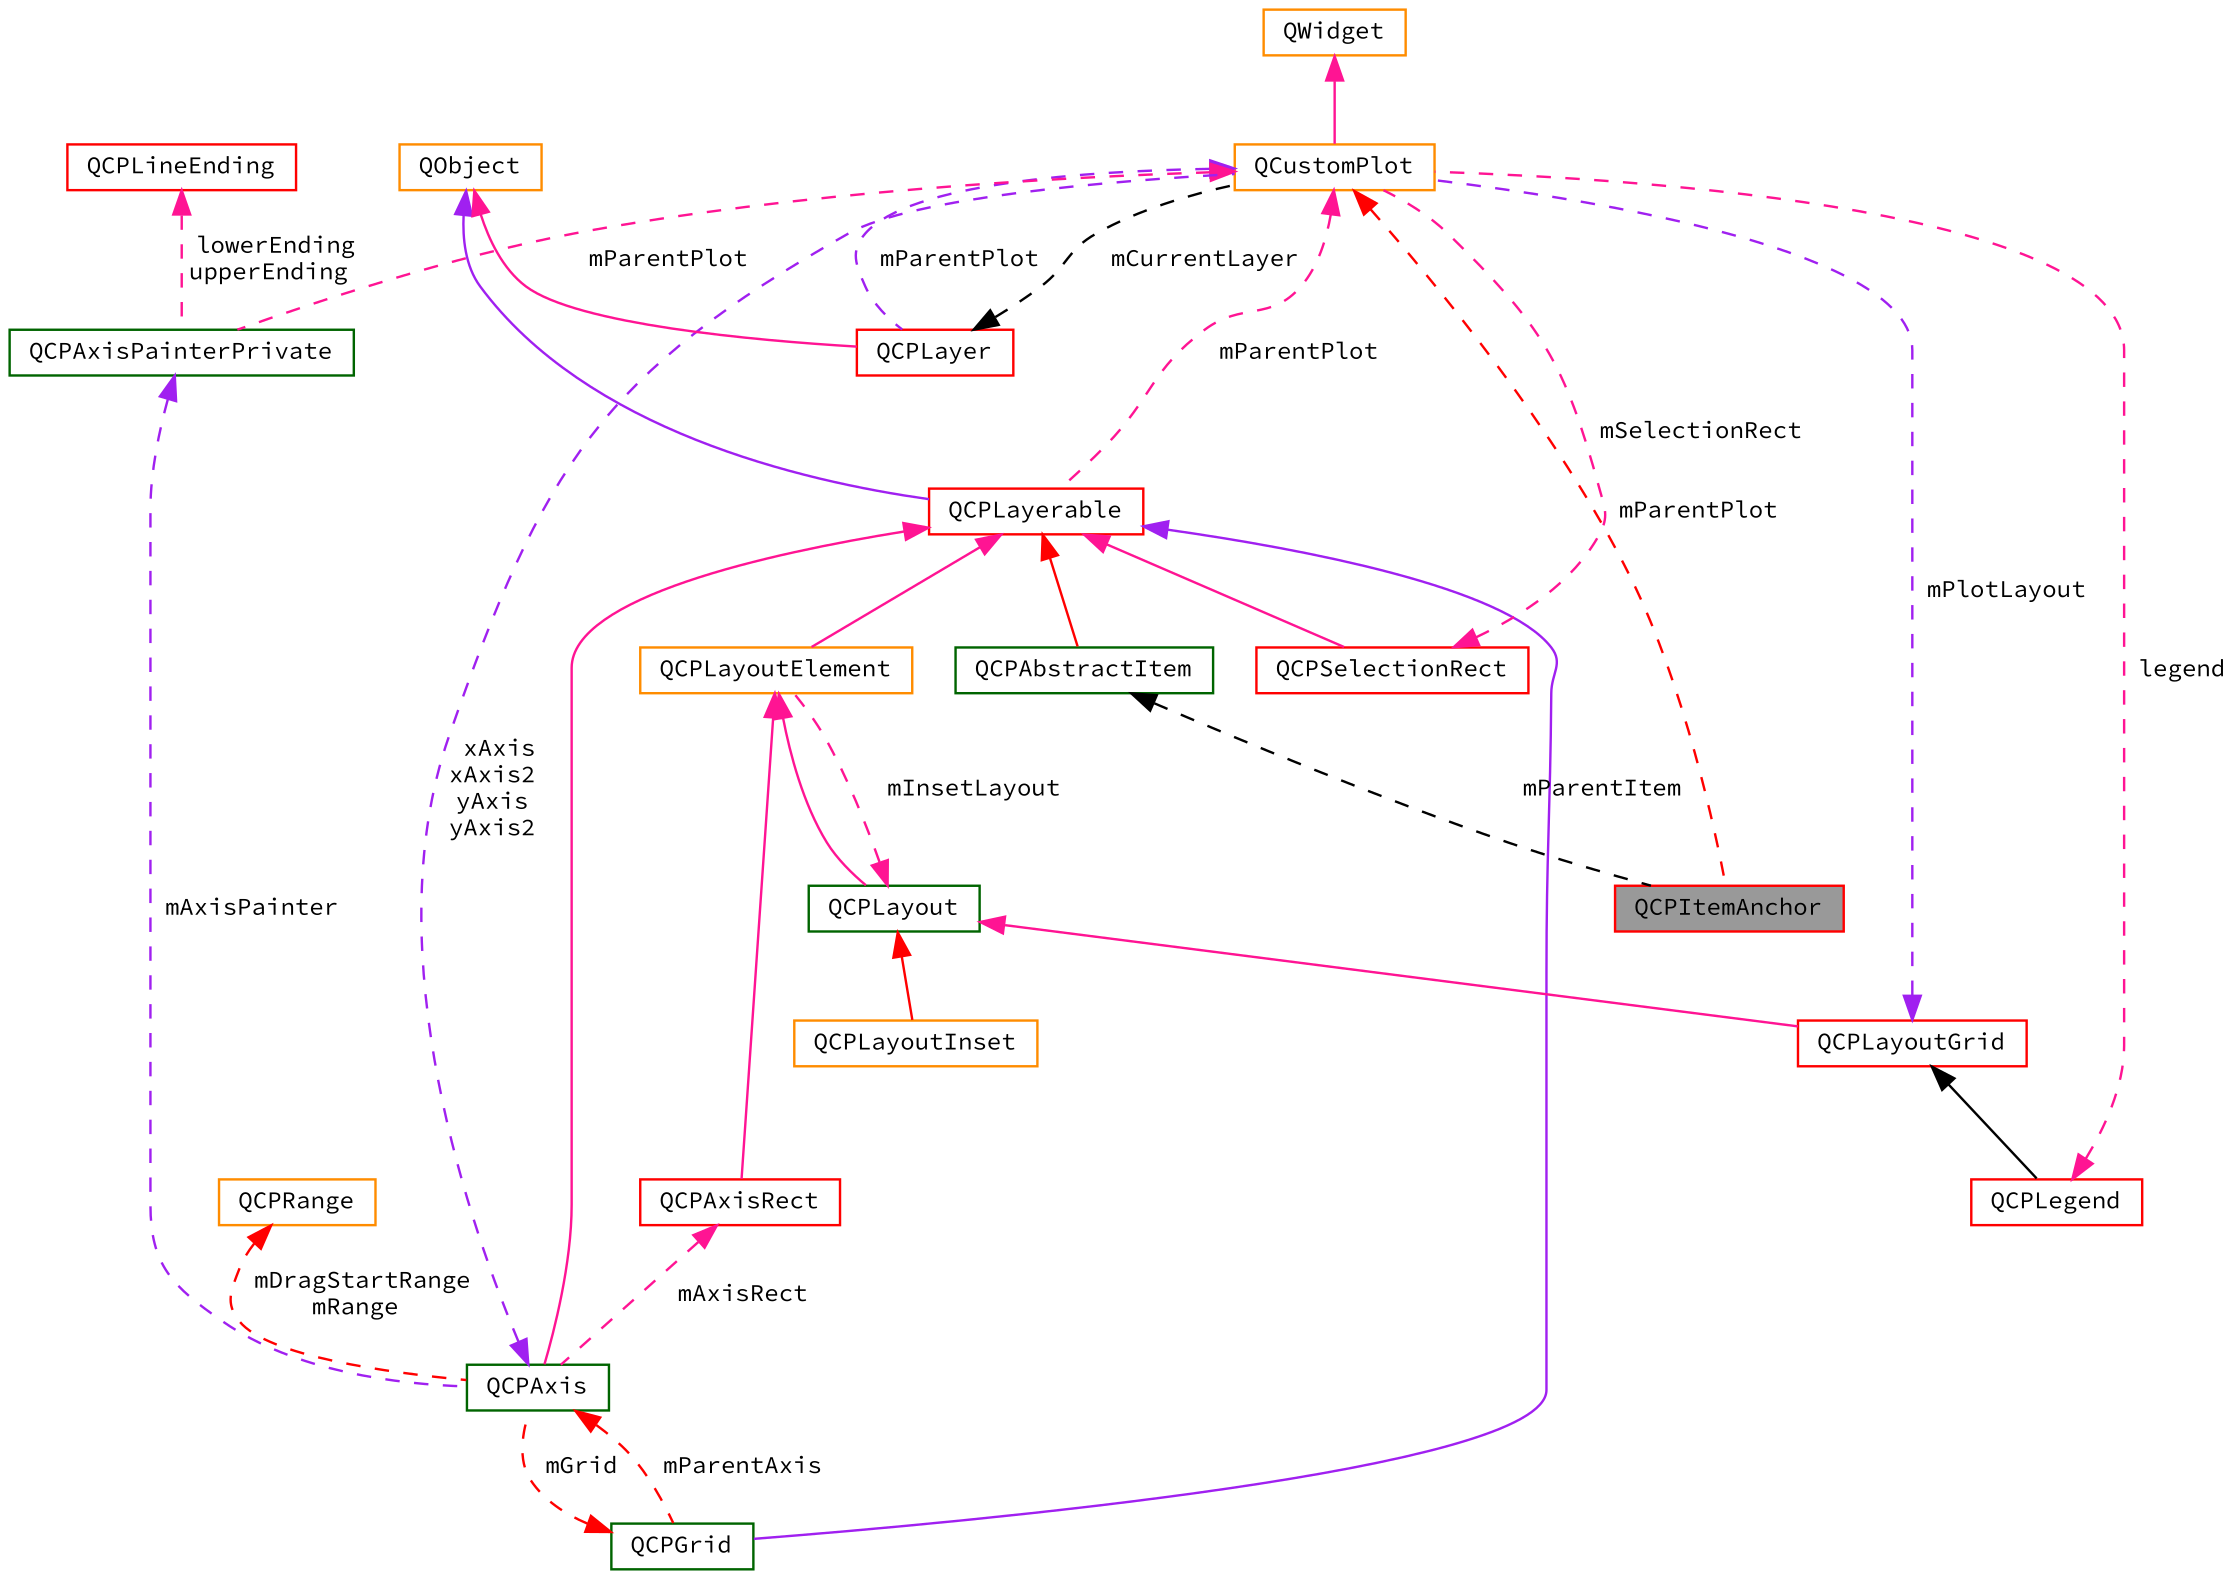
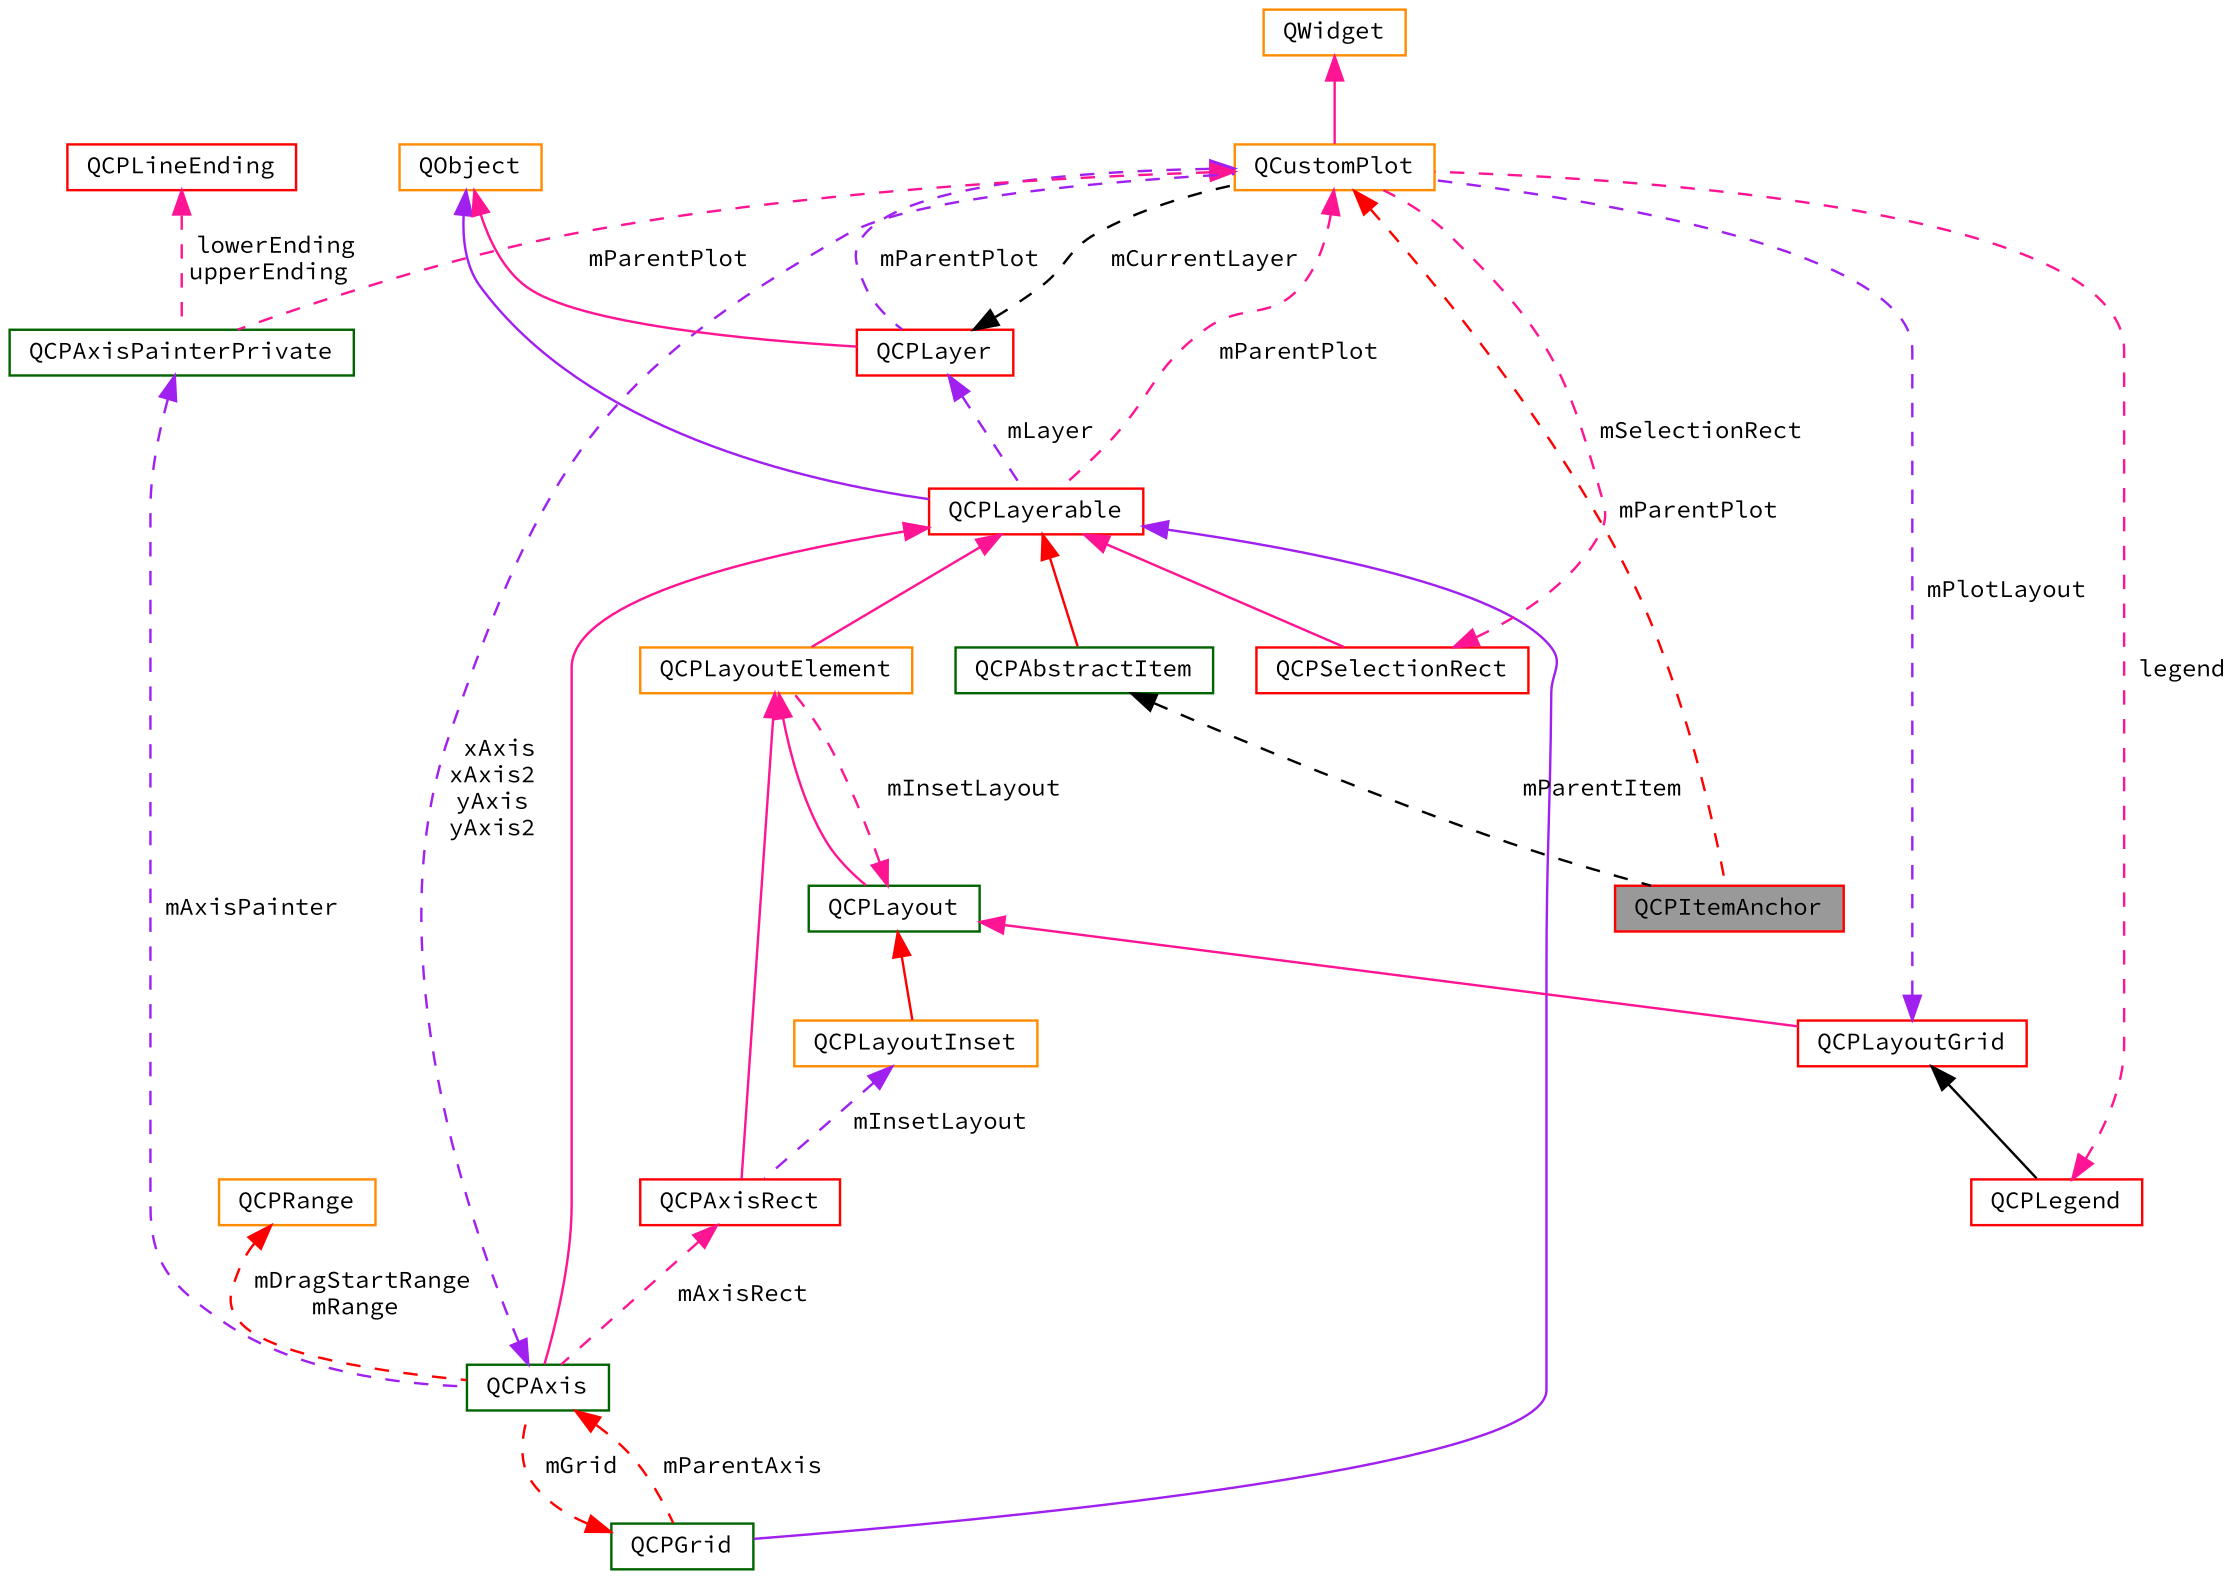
none -> (992, 442)
none -> (819, 1131)
